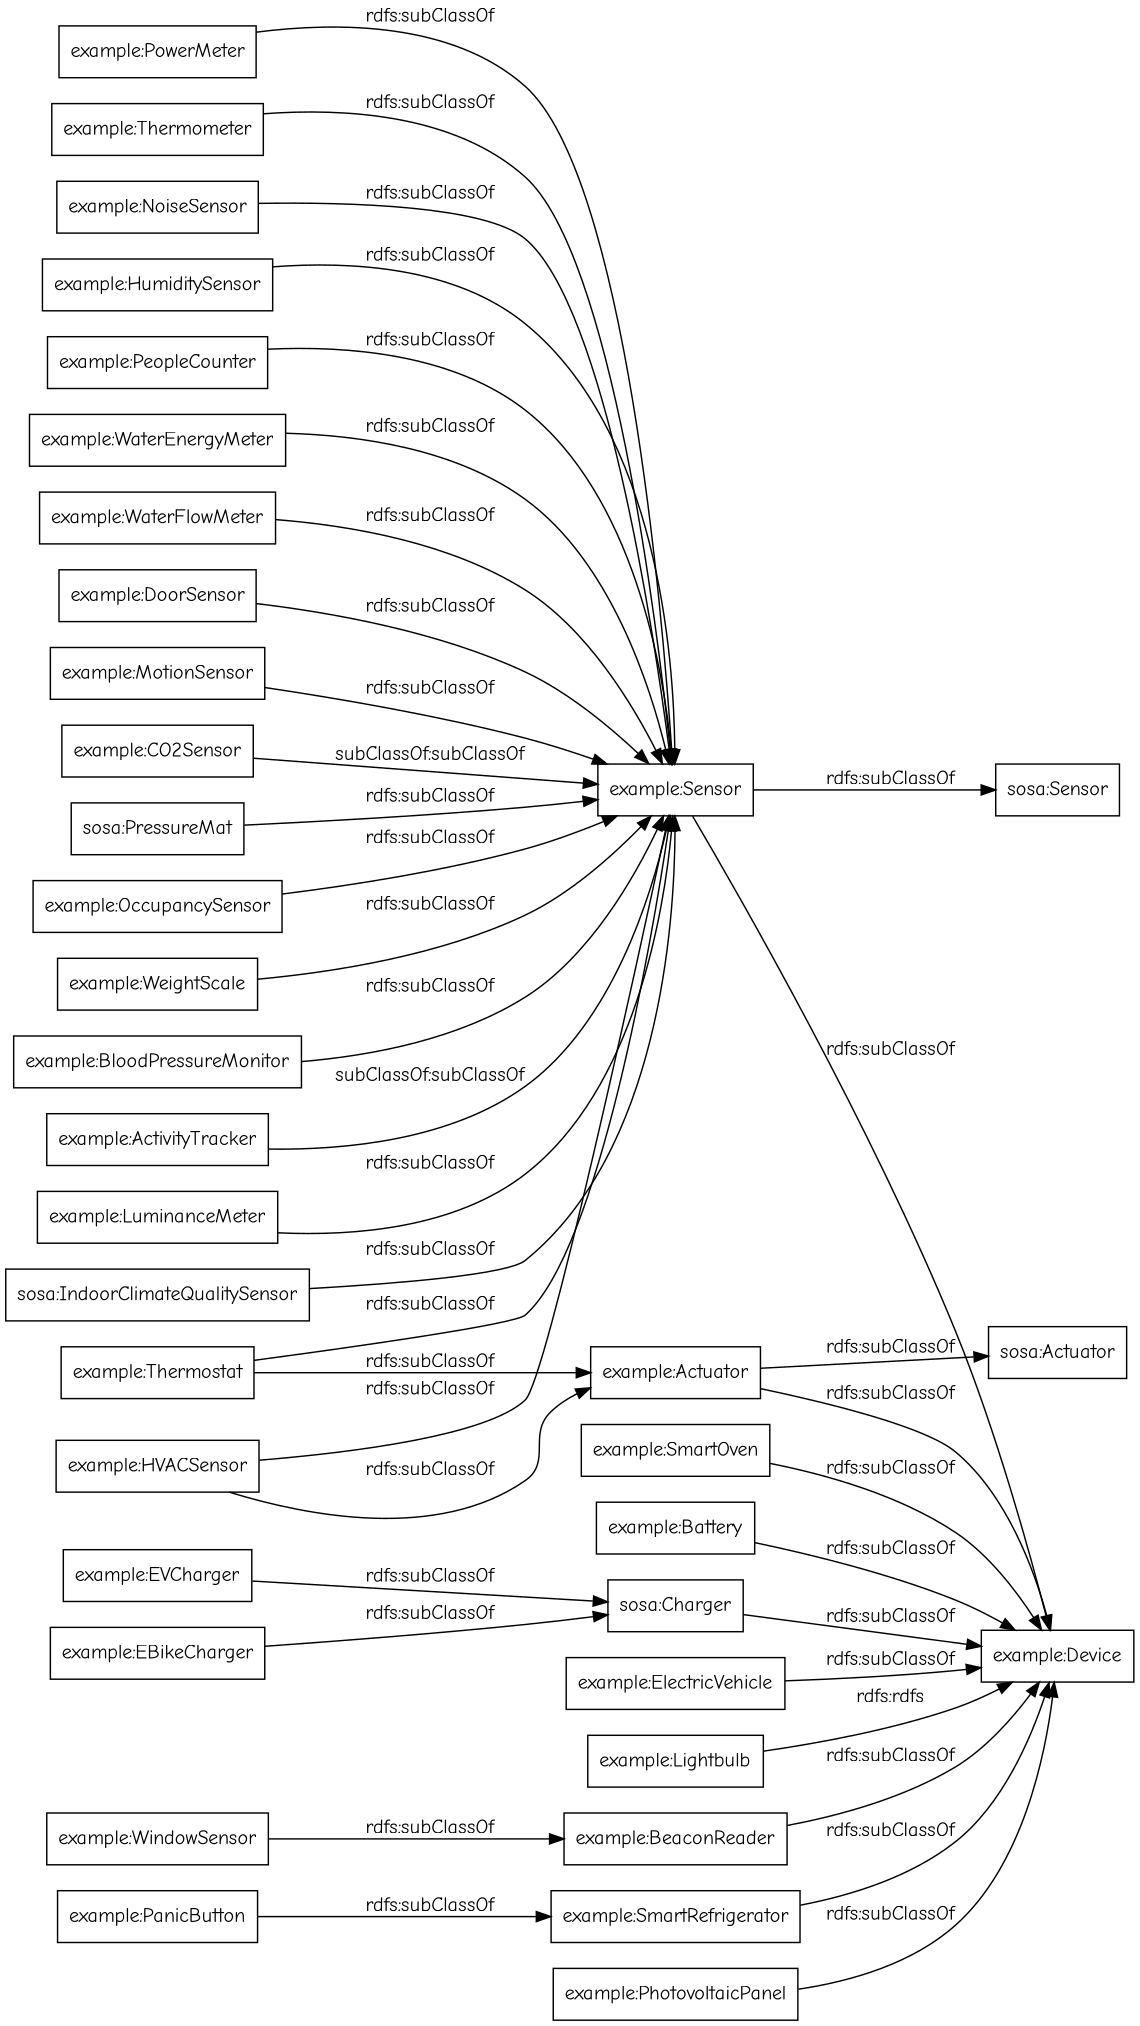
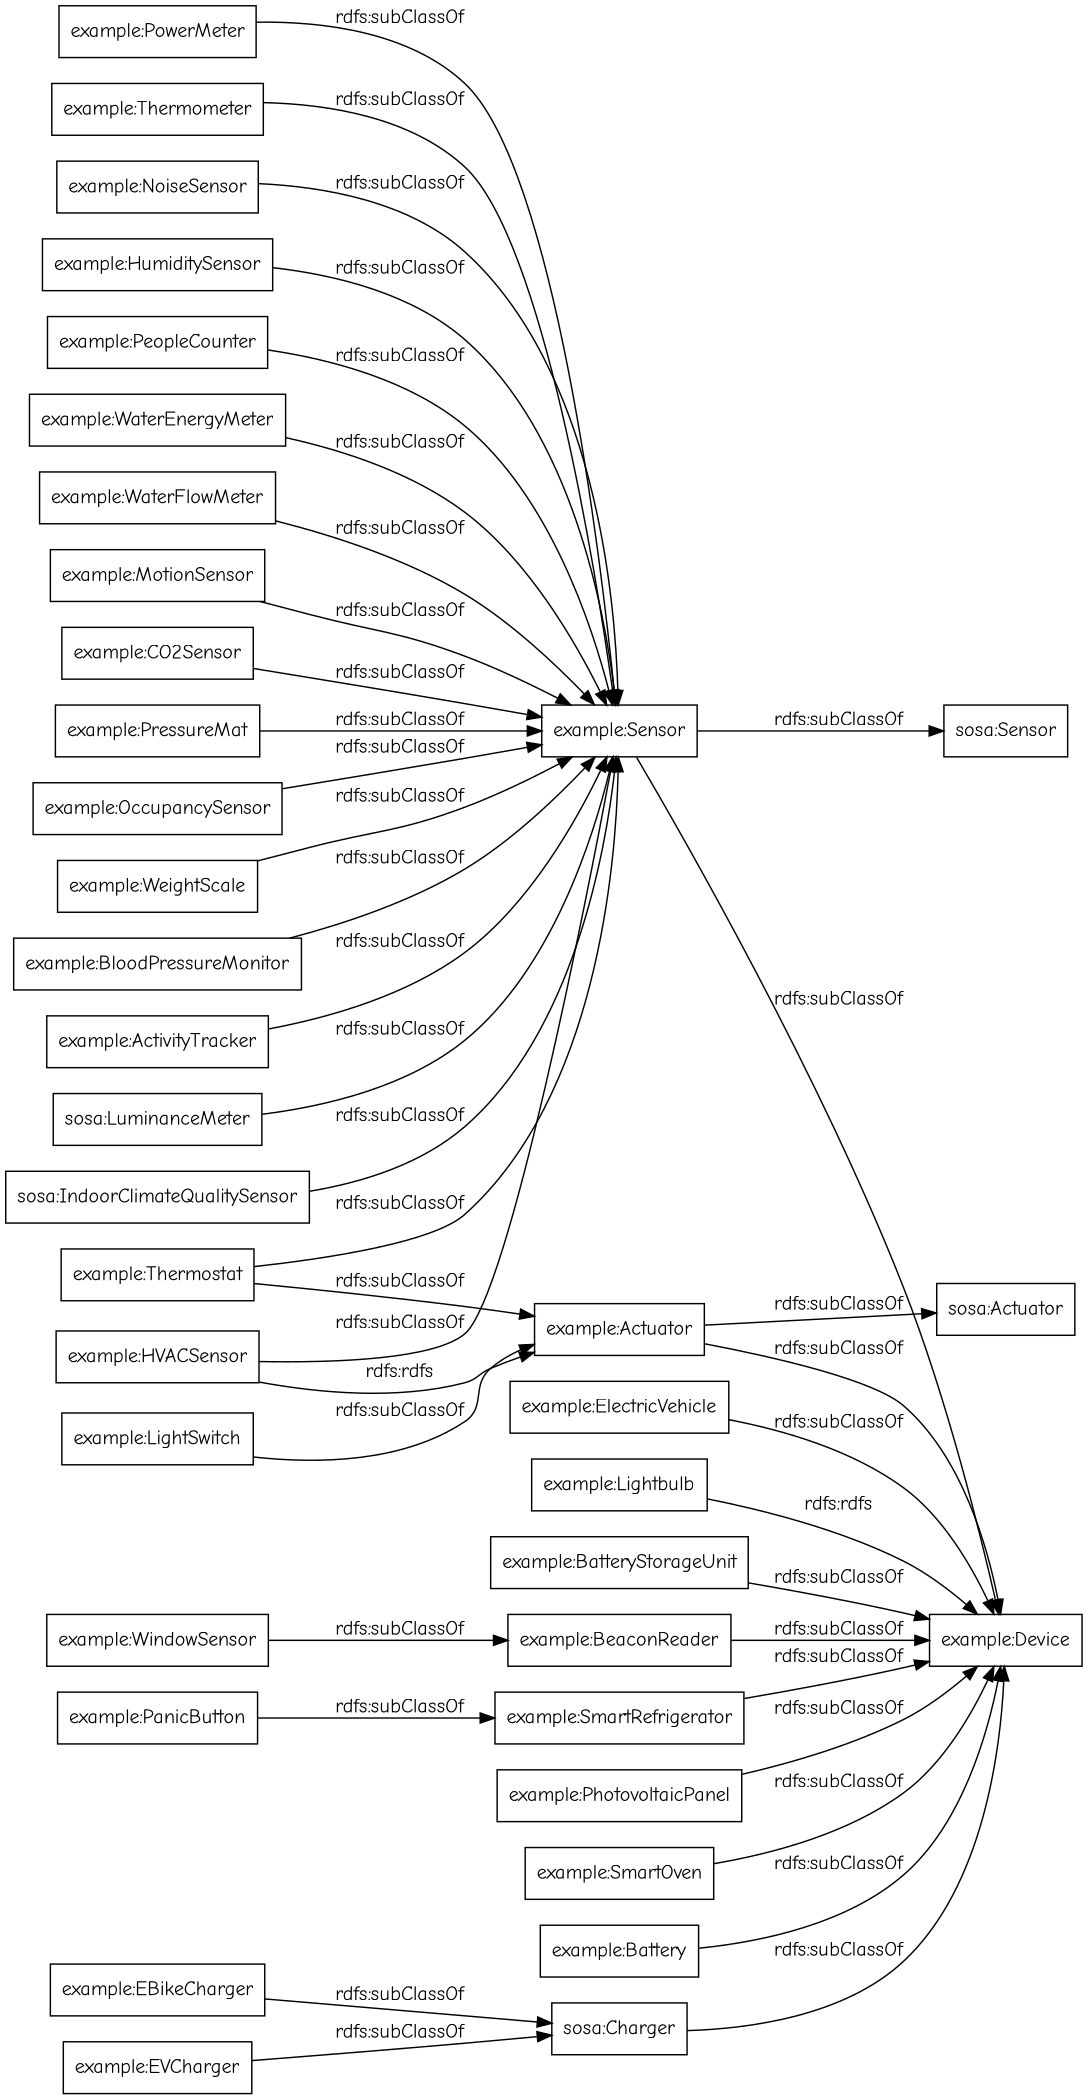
(158, 596) -> none
(430, 755) -> (400, 673)
(158, 829) -> (158, 731)
(430, 1076) -> (400, 942)
(158, 1217) -> (158, 1119)
none -> (158, 1439)
(430, 1470) -> (400, 1372)
none -> (619, 1563)
